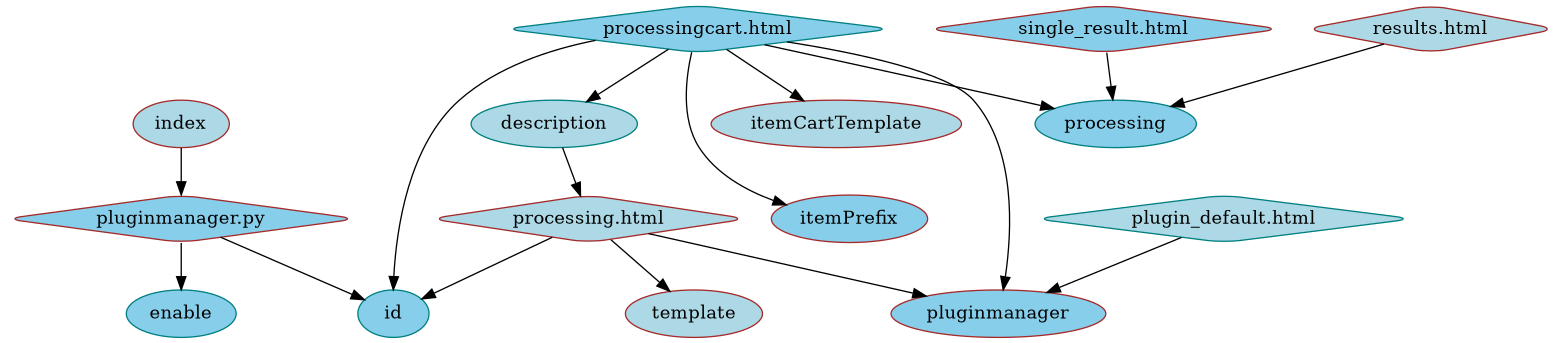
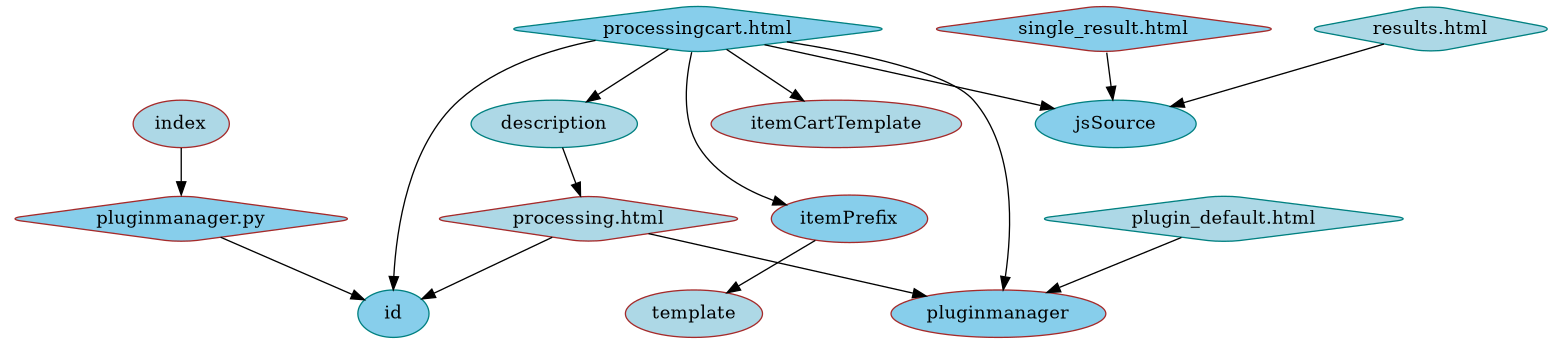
(1431, 29) -> (1431, 29)
(1116, 124) -> (1116, 124)
(635, 261) -> (767, 269)
(181, 314) -> none
